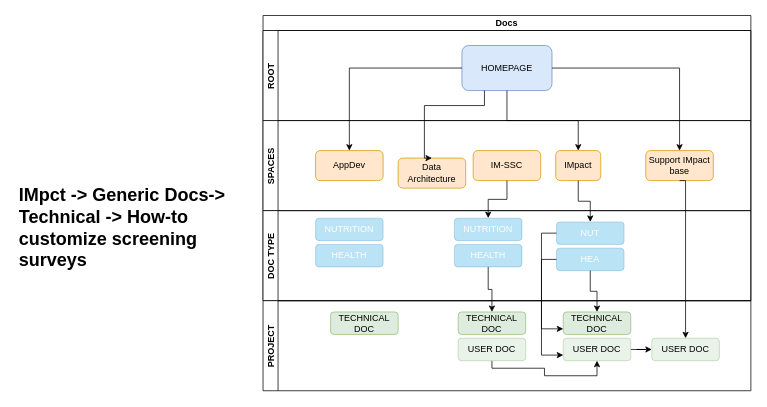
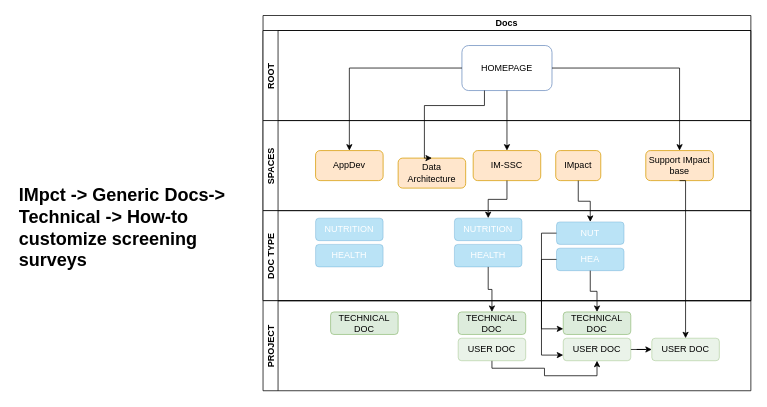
(507, 68) -> (507, 68)
(578, 133) -> (507, 144)
